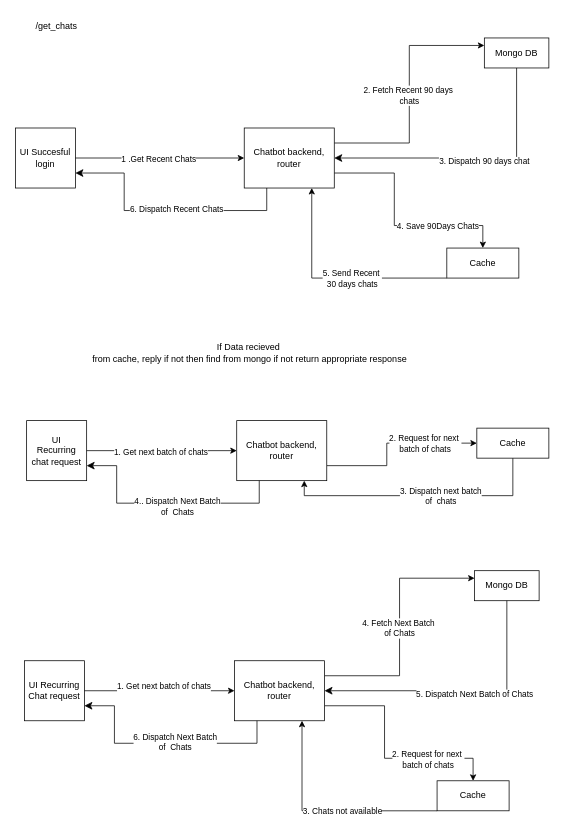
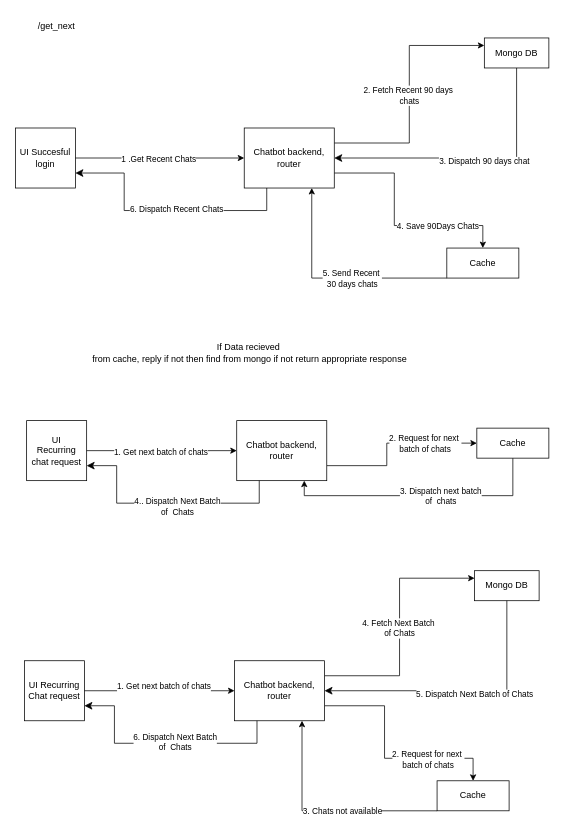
(57, 27) -> (57, 27)
